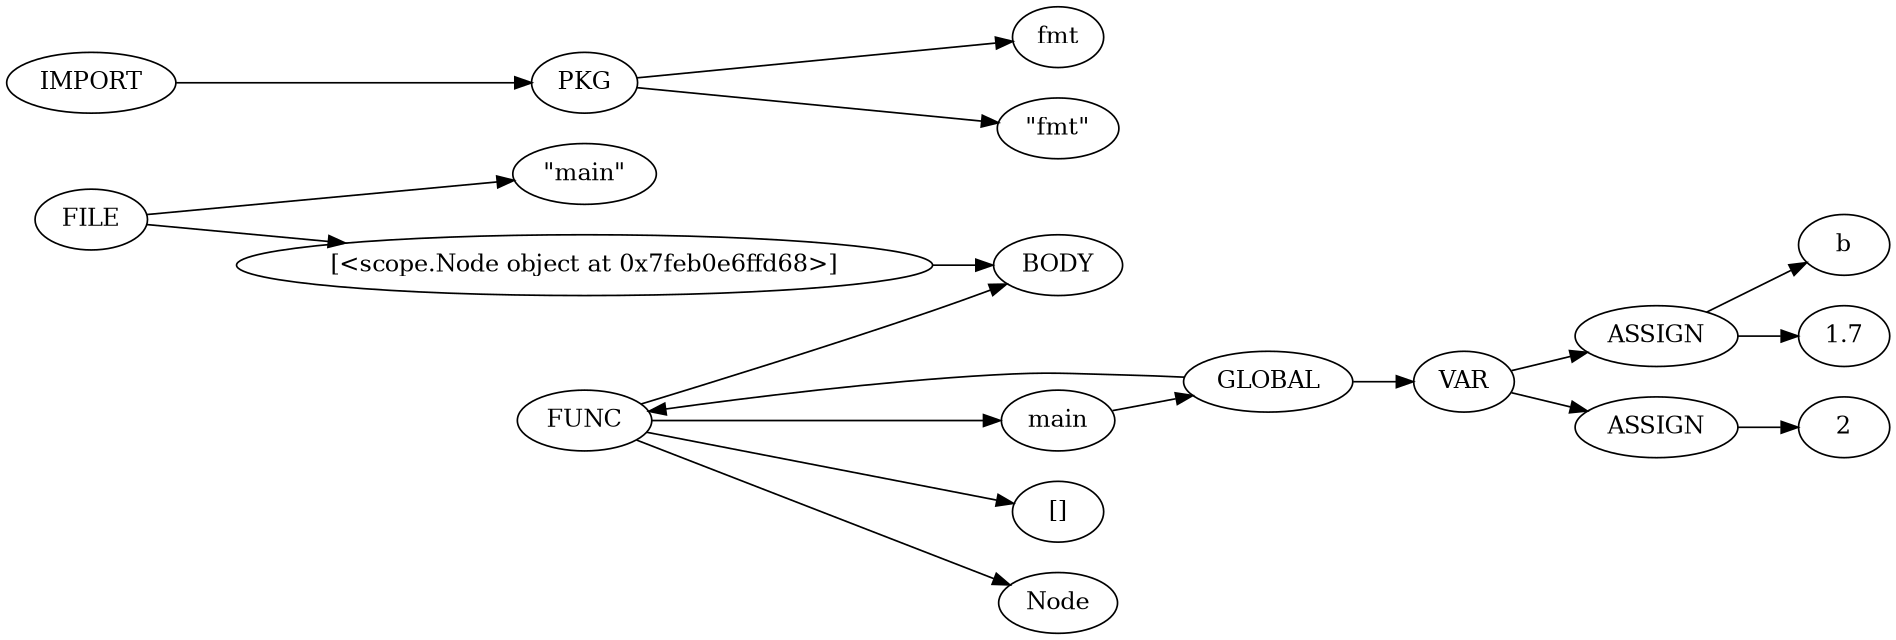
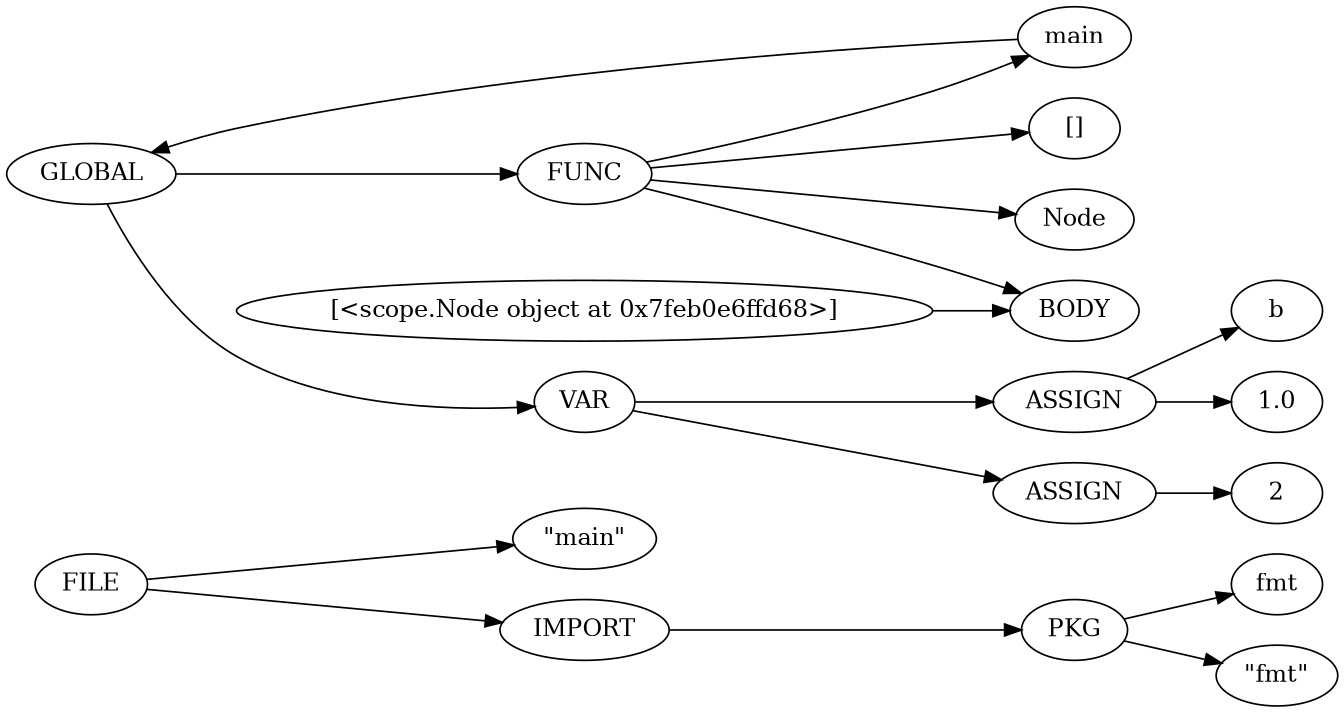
(238, 233) -> (316, 605)
(1844, 336) -> (1277, 402)
